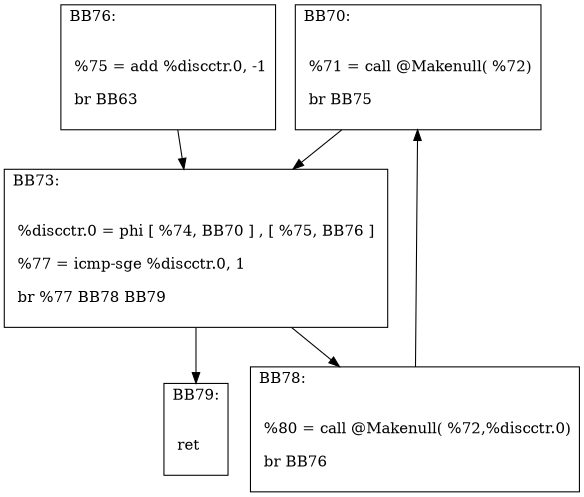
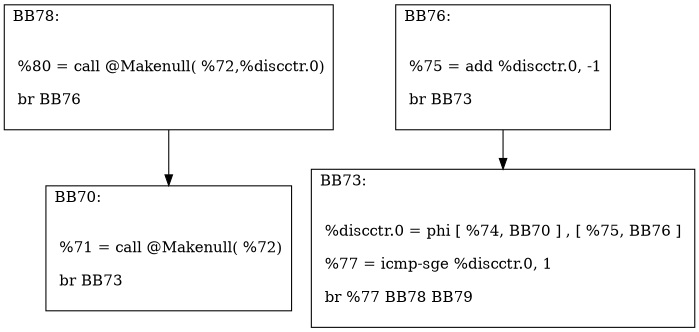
(104, 100) -> (438, 100)
(338, 100) -> (89, 281)
(322, 146) -> none
(311, 344) -> none
(196, 429) -> none
